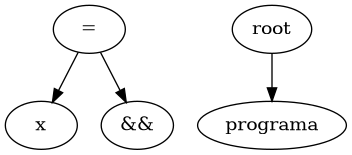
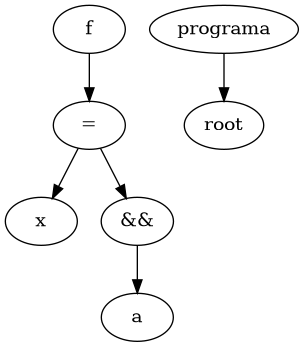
none -> (89, 29)
(272, 71) -> (224, 71)
none -> (137, 317)
